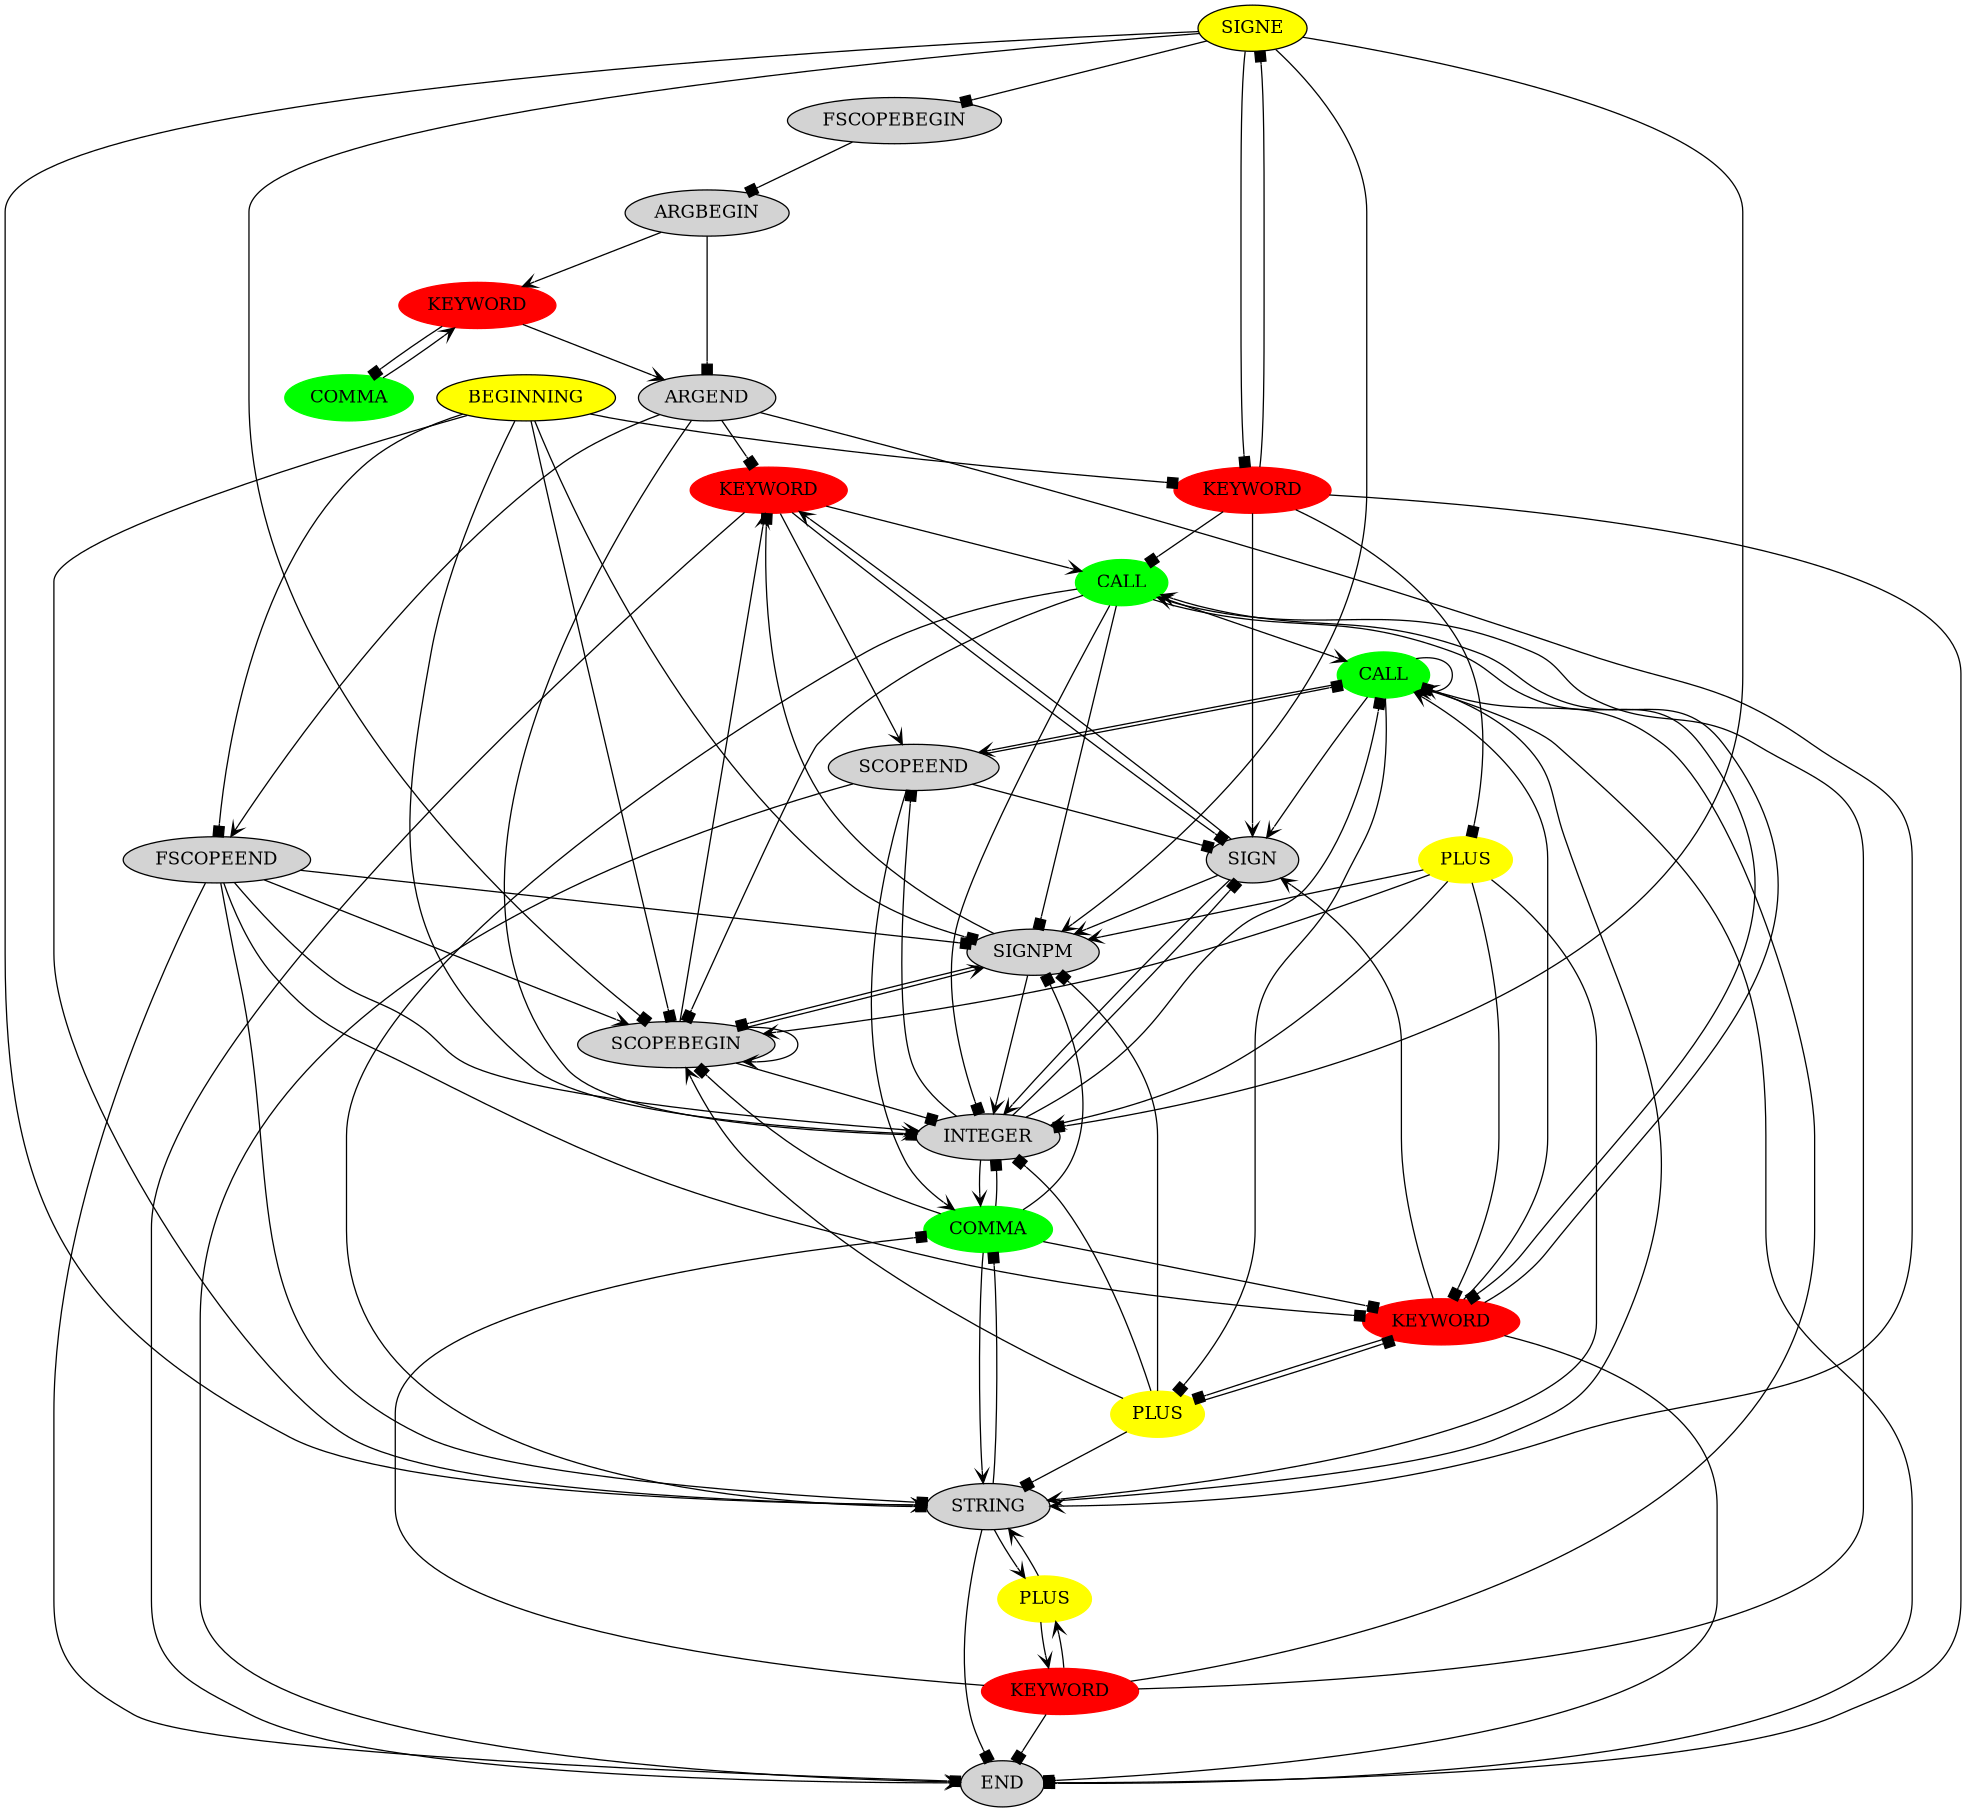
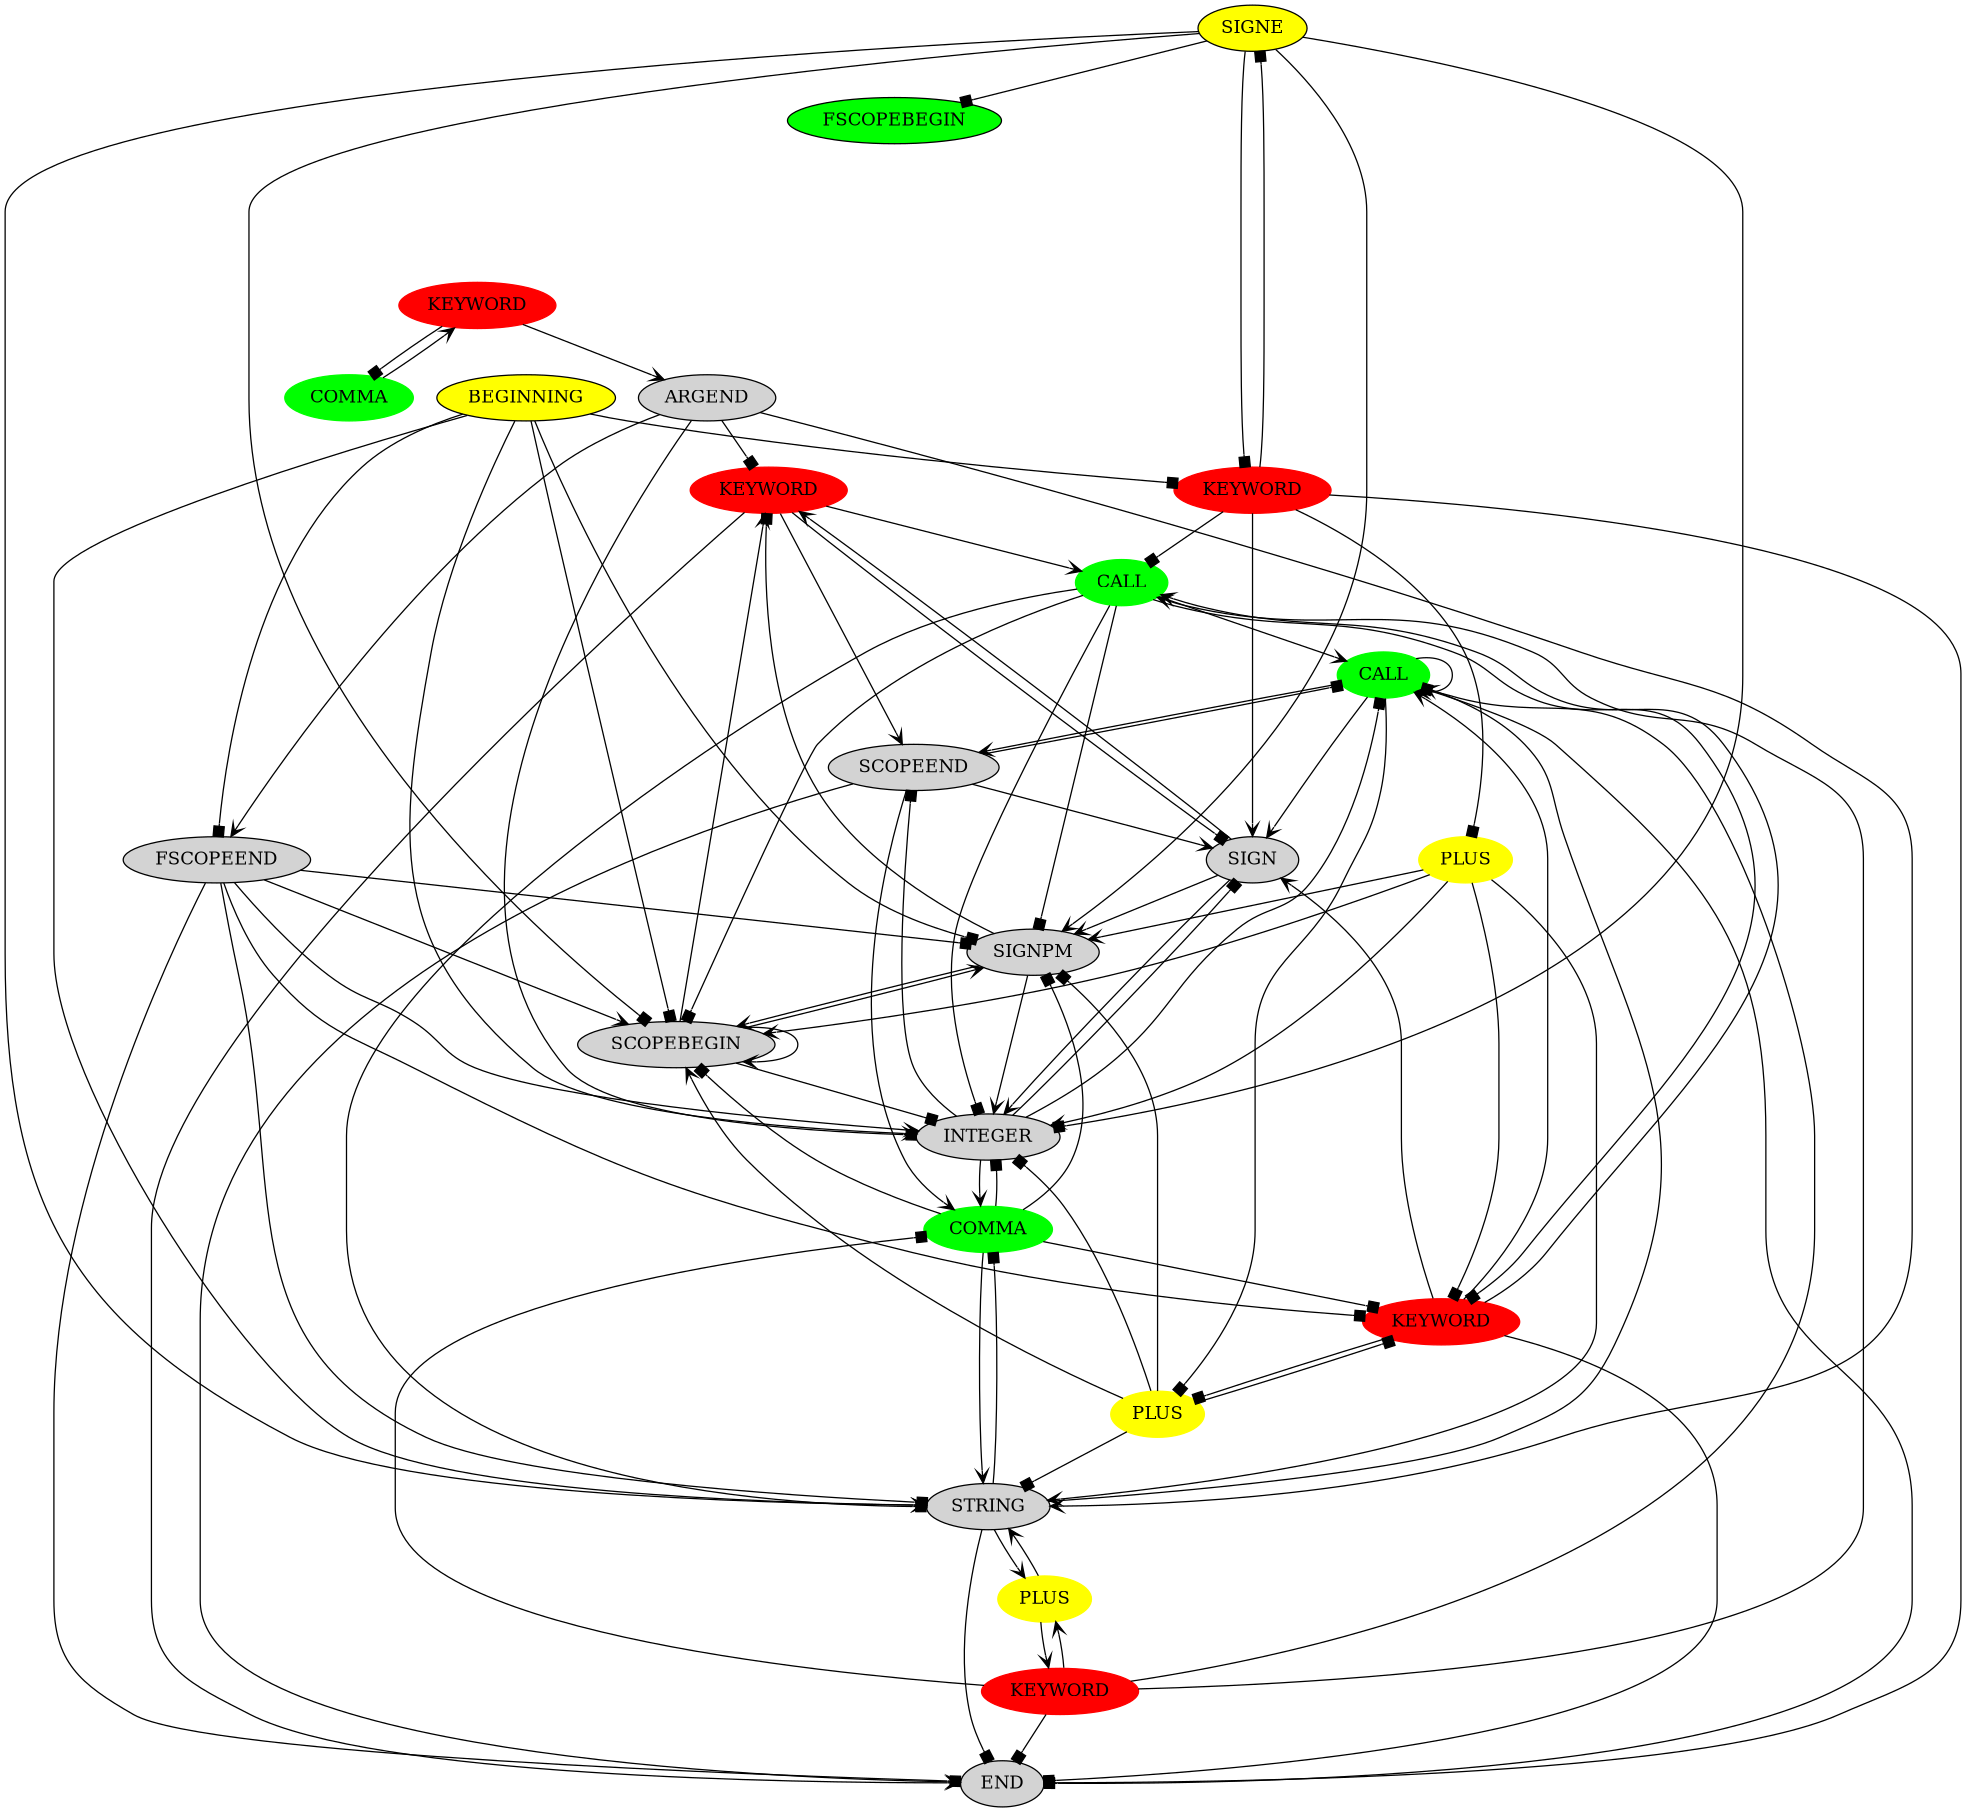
(894, 121) -> (894, 121)
(707, 213) -> none
(1086, 814) -> (1086, 814)
(864, 994) -> (864, 994)
